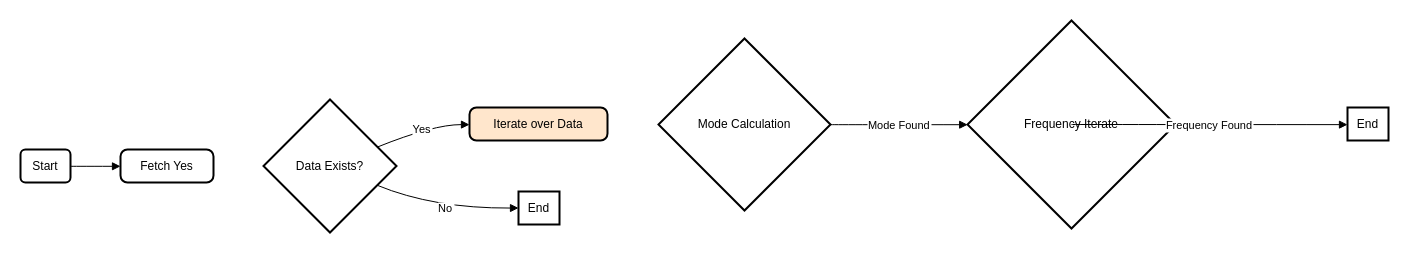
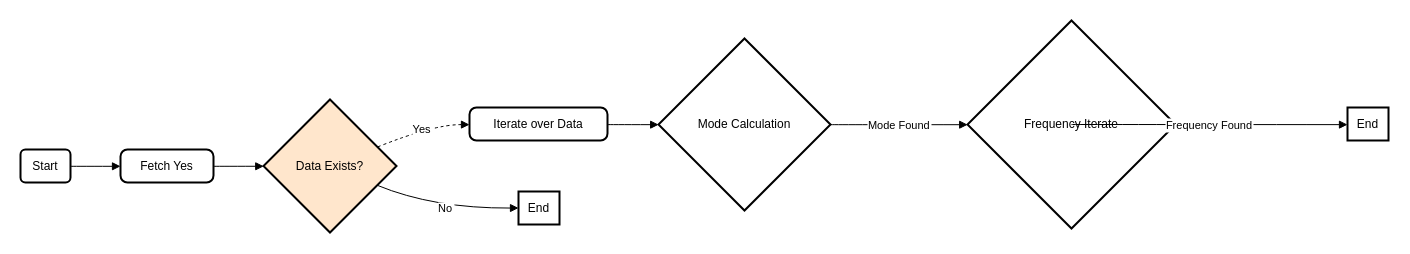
(539, 124) -> (539, 124)
none -> (630, 125)
(396, 140) -> (396, 140)
none -> (235, 166)
(330, 166) -> (330, 166)
